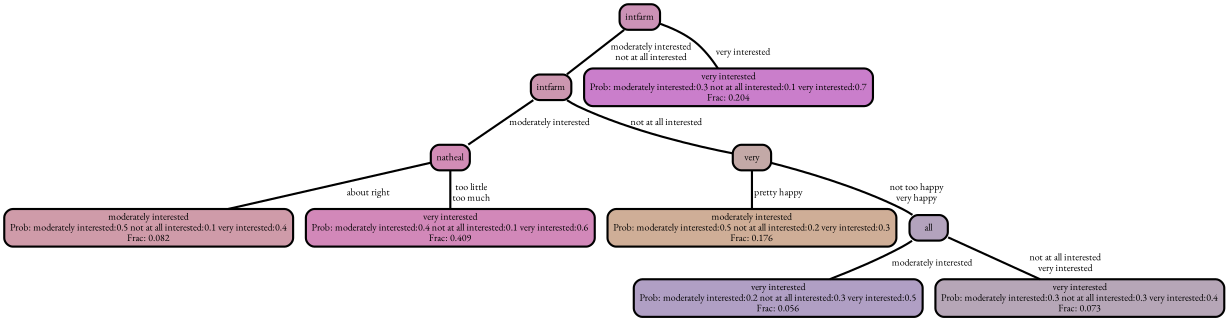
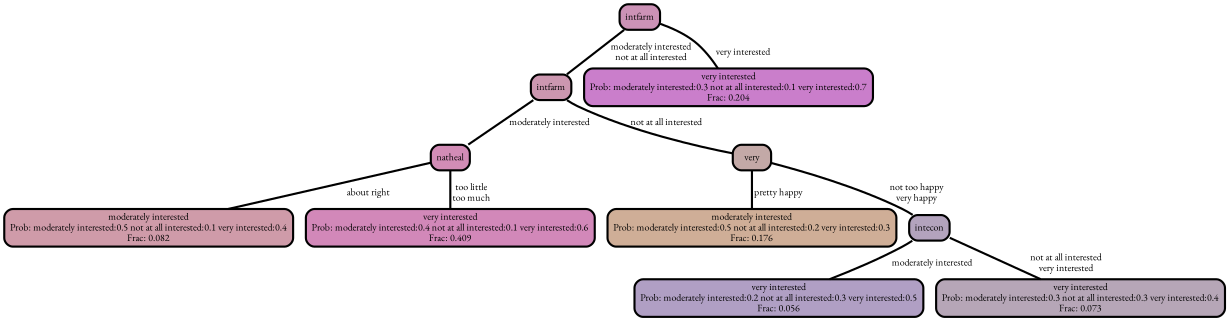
(929, 228) -> (929, 228)
